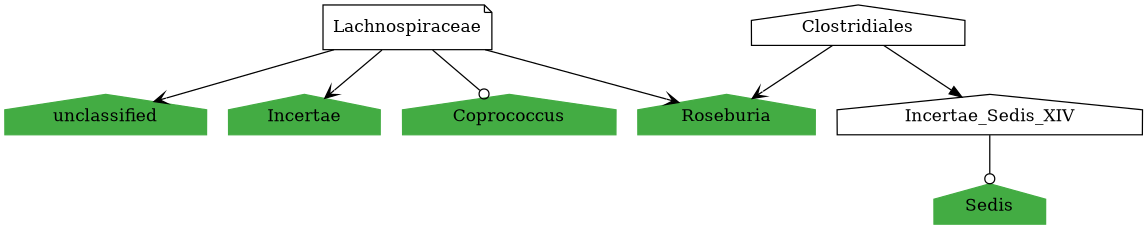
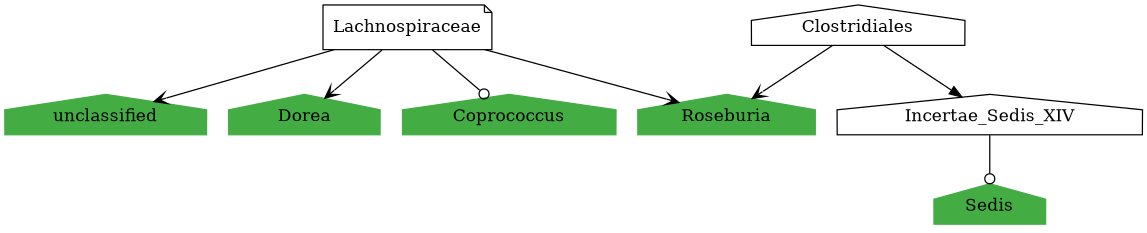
(304, 117) -> (304, 117)
